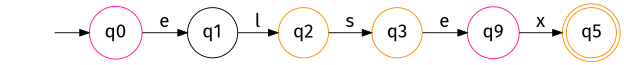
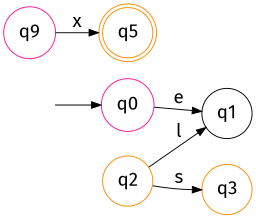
(253, 33) -> (173, 150)
(440, 33) -> none
